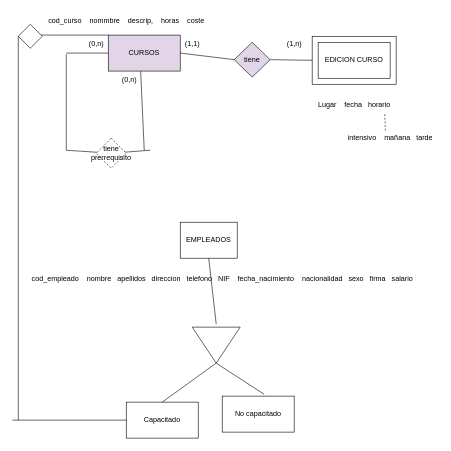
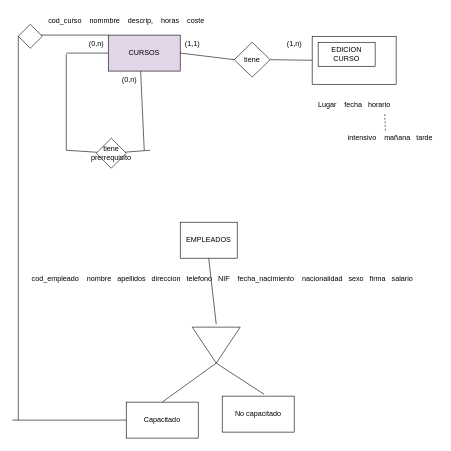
(252, 60) -> (252, 60)
(354, 60) -> (347, 54)
(111, 153) -> (111, 153)
